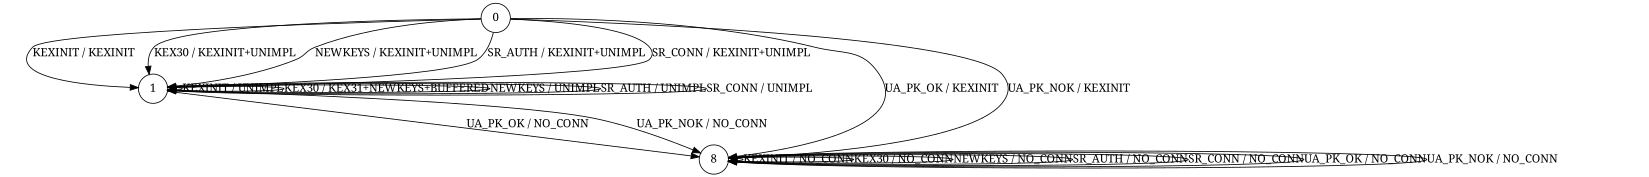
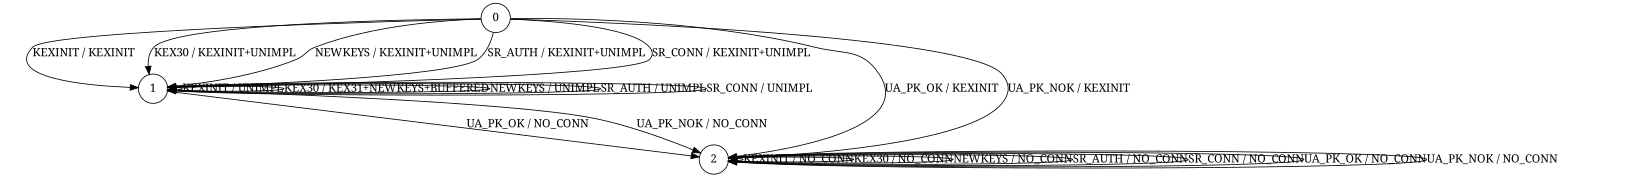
(714, 160) -> (714, 160)
